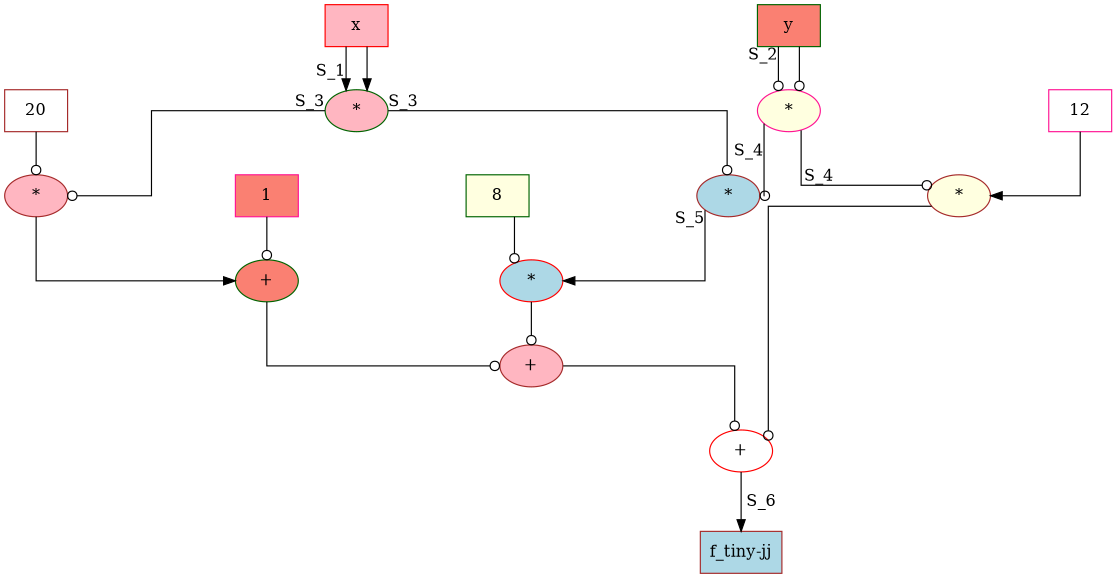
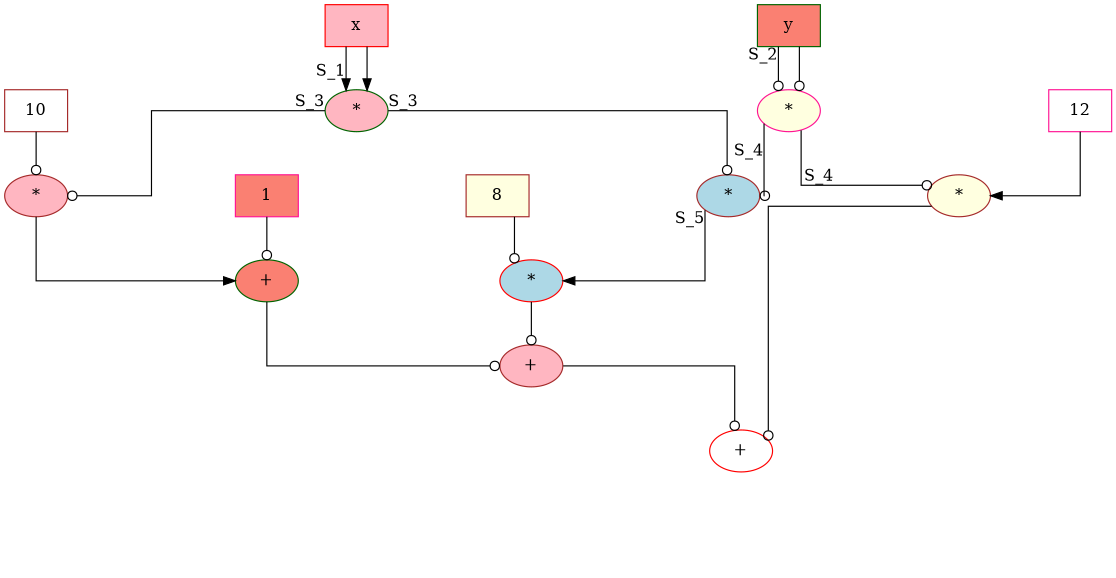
(36, 111) -> (36, 111)
(498, 196) -> (498, 196)
(741, 552) -> none
